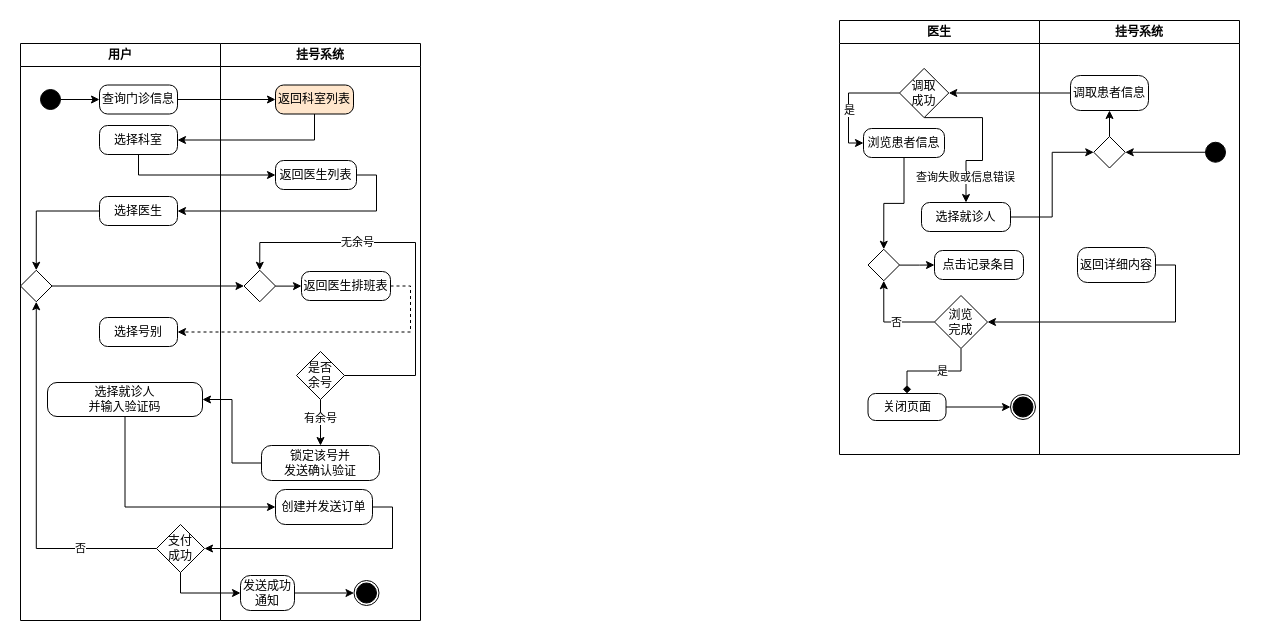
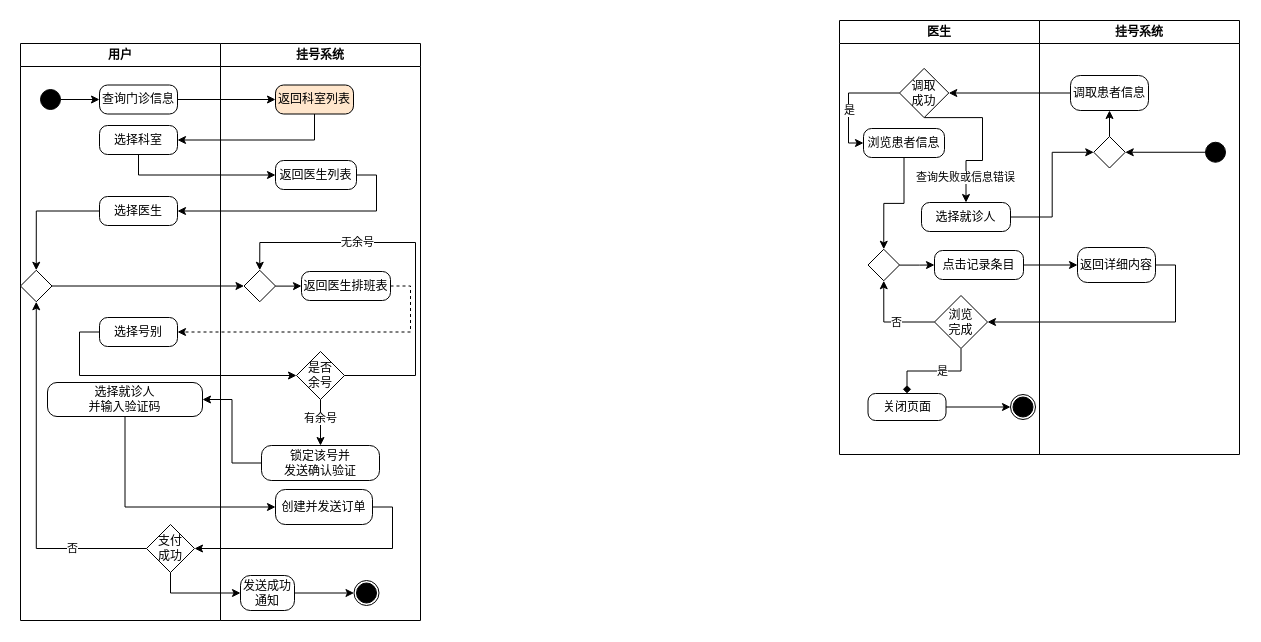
none -> (1047, 265)
none -> (153, 376)
(181, 549) -> (171, 549)
